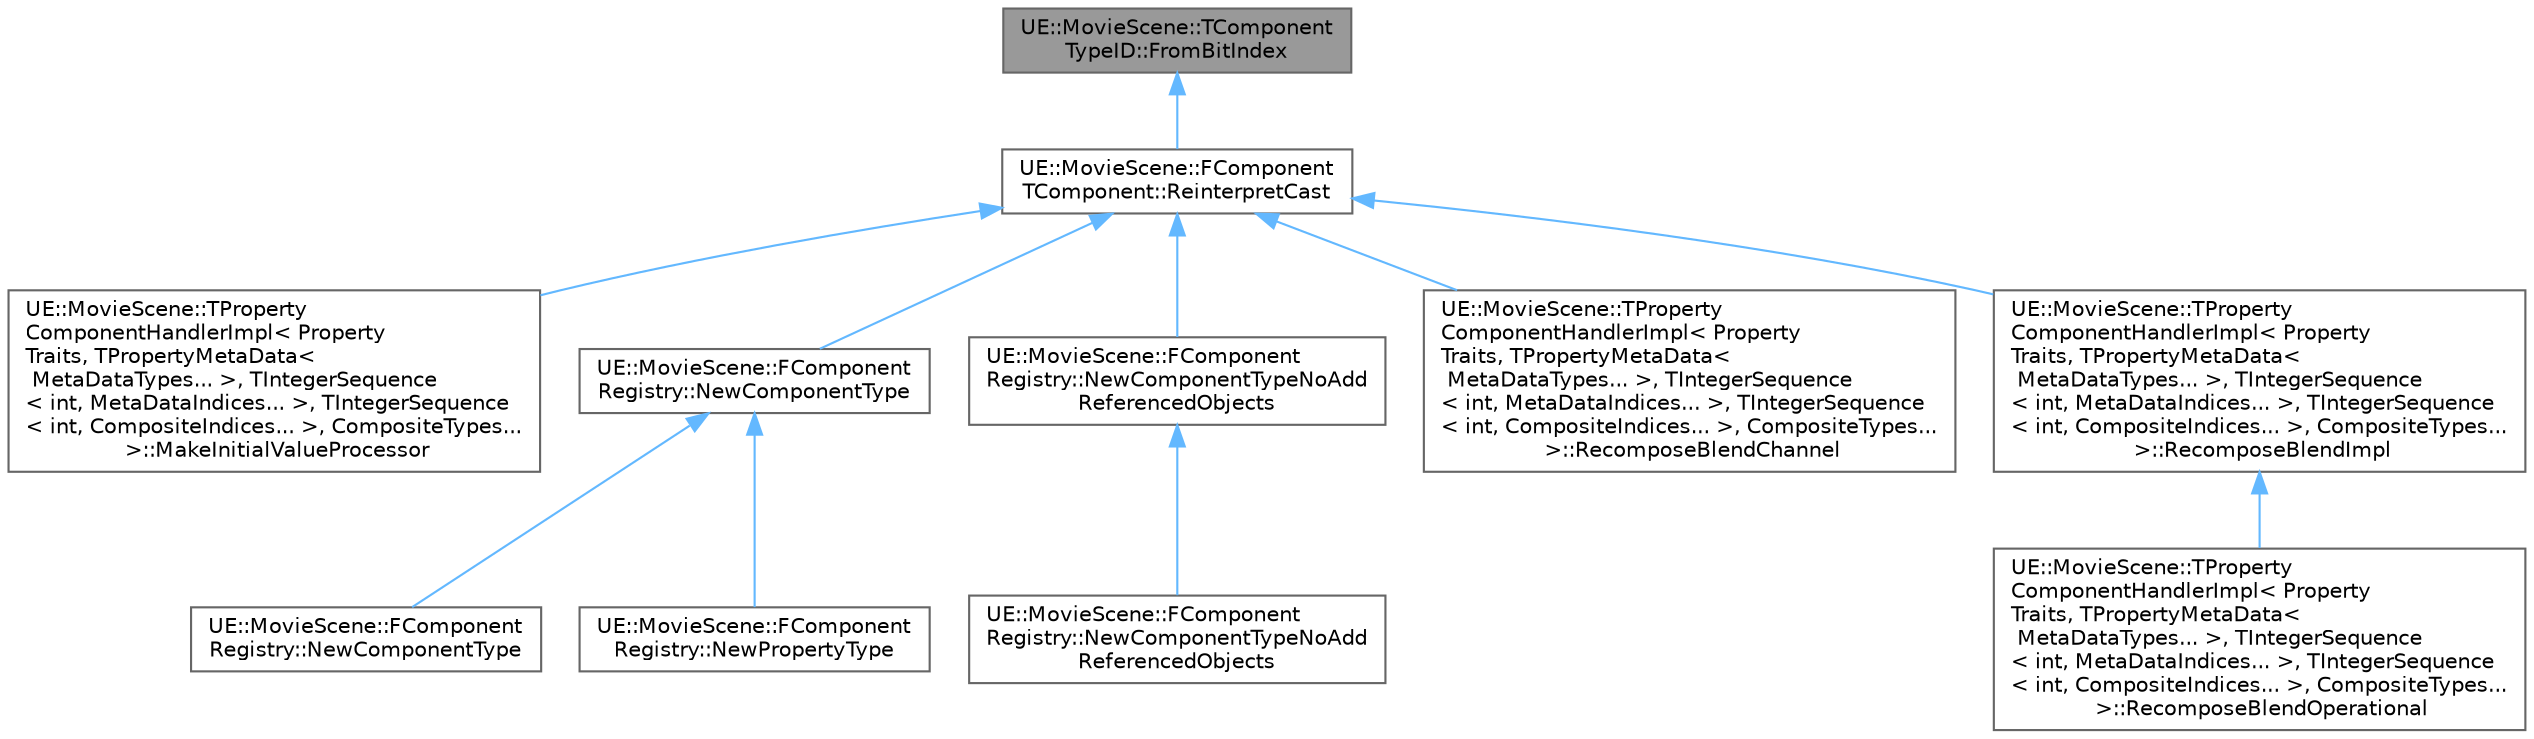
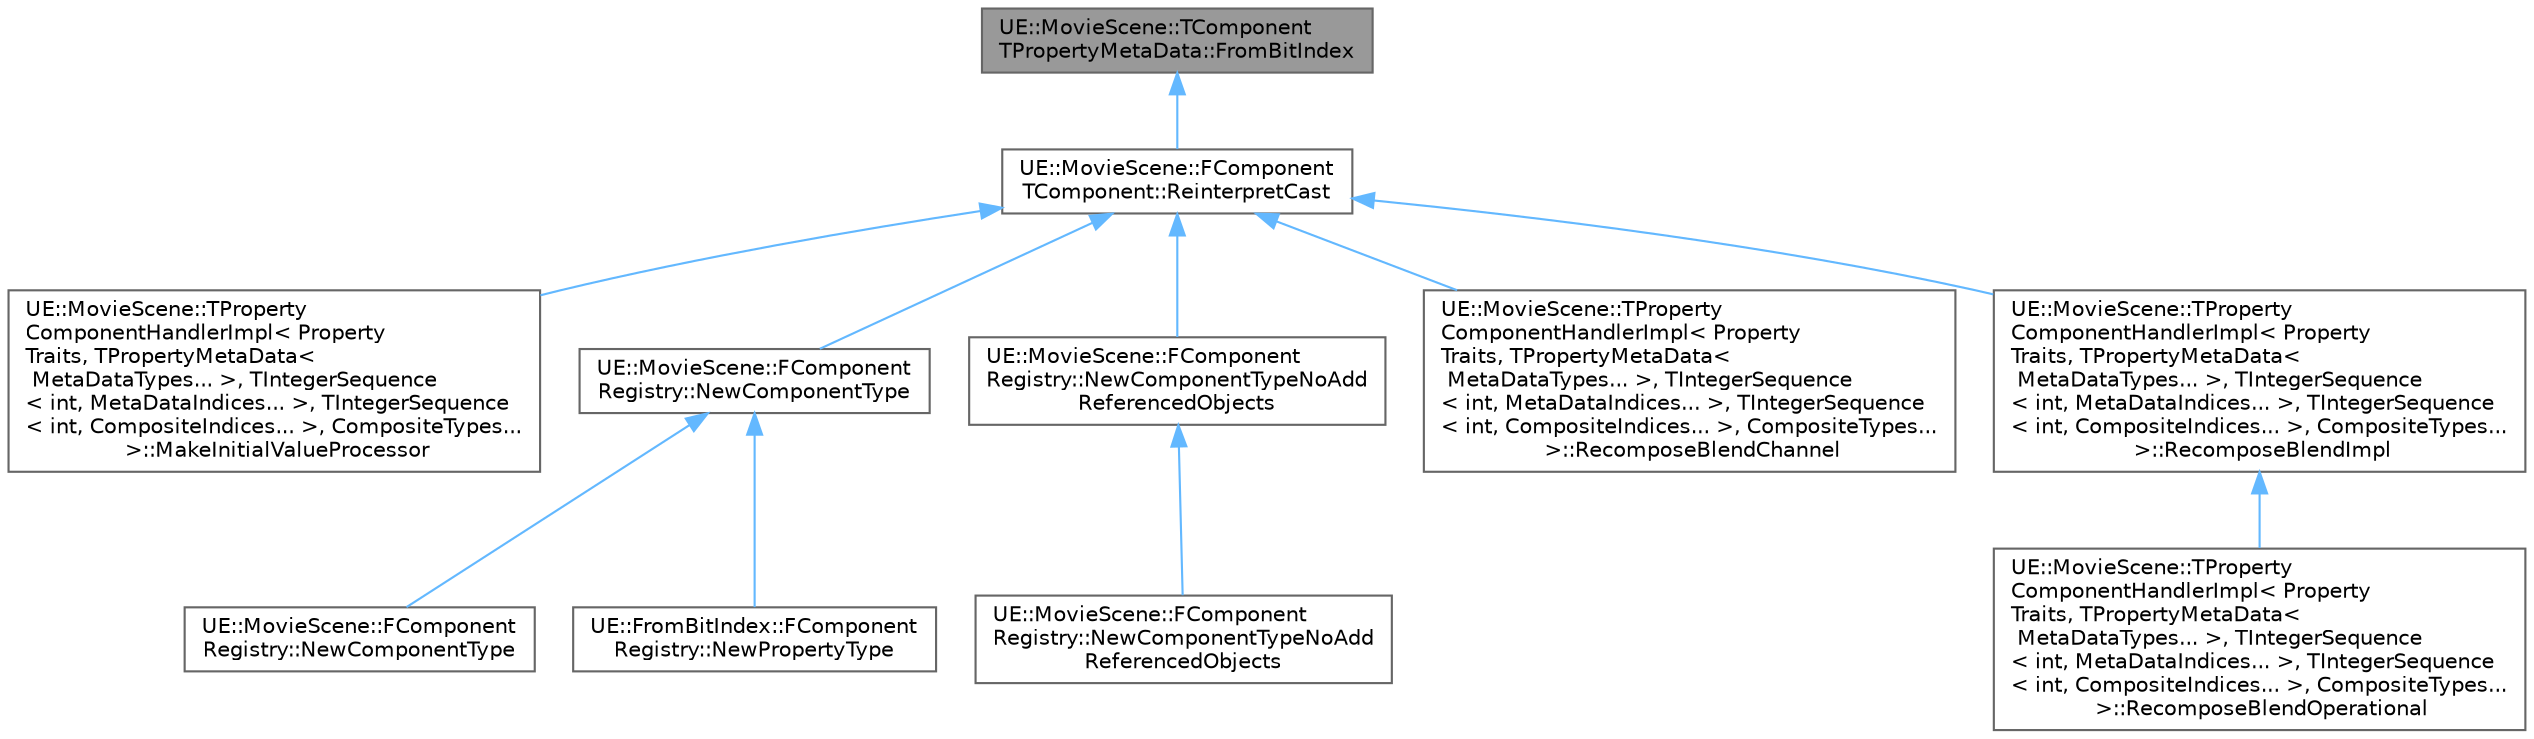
(1177, 41) -> (1177, 41)
(755, 639) -> (755, 639)
